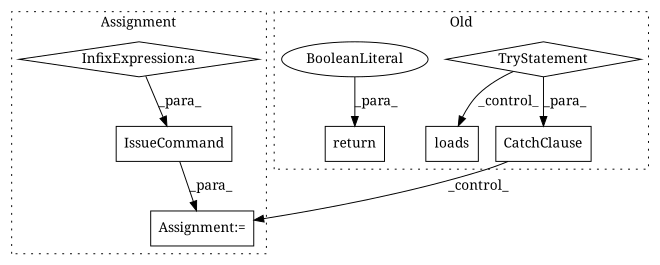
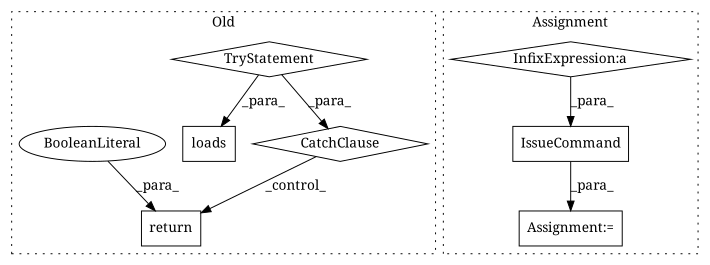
(509, 102) -> (264, 102)
(543, 144) -> (340, 144)
(387, 195) -> (263, 183)
